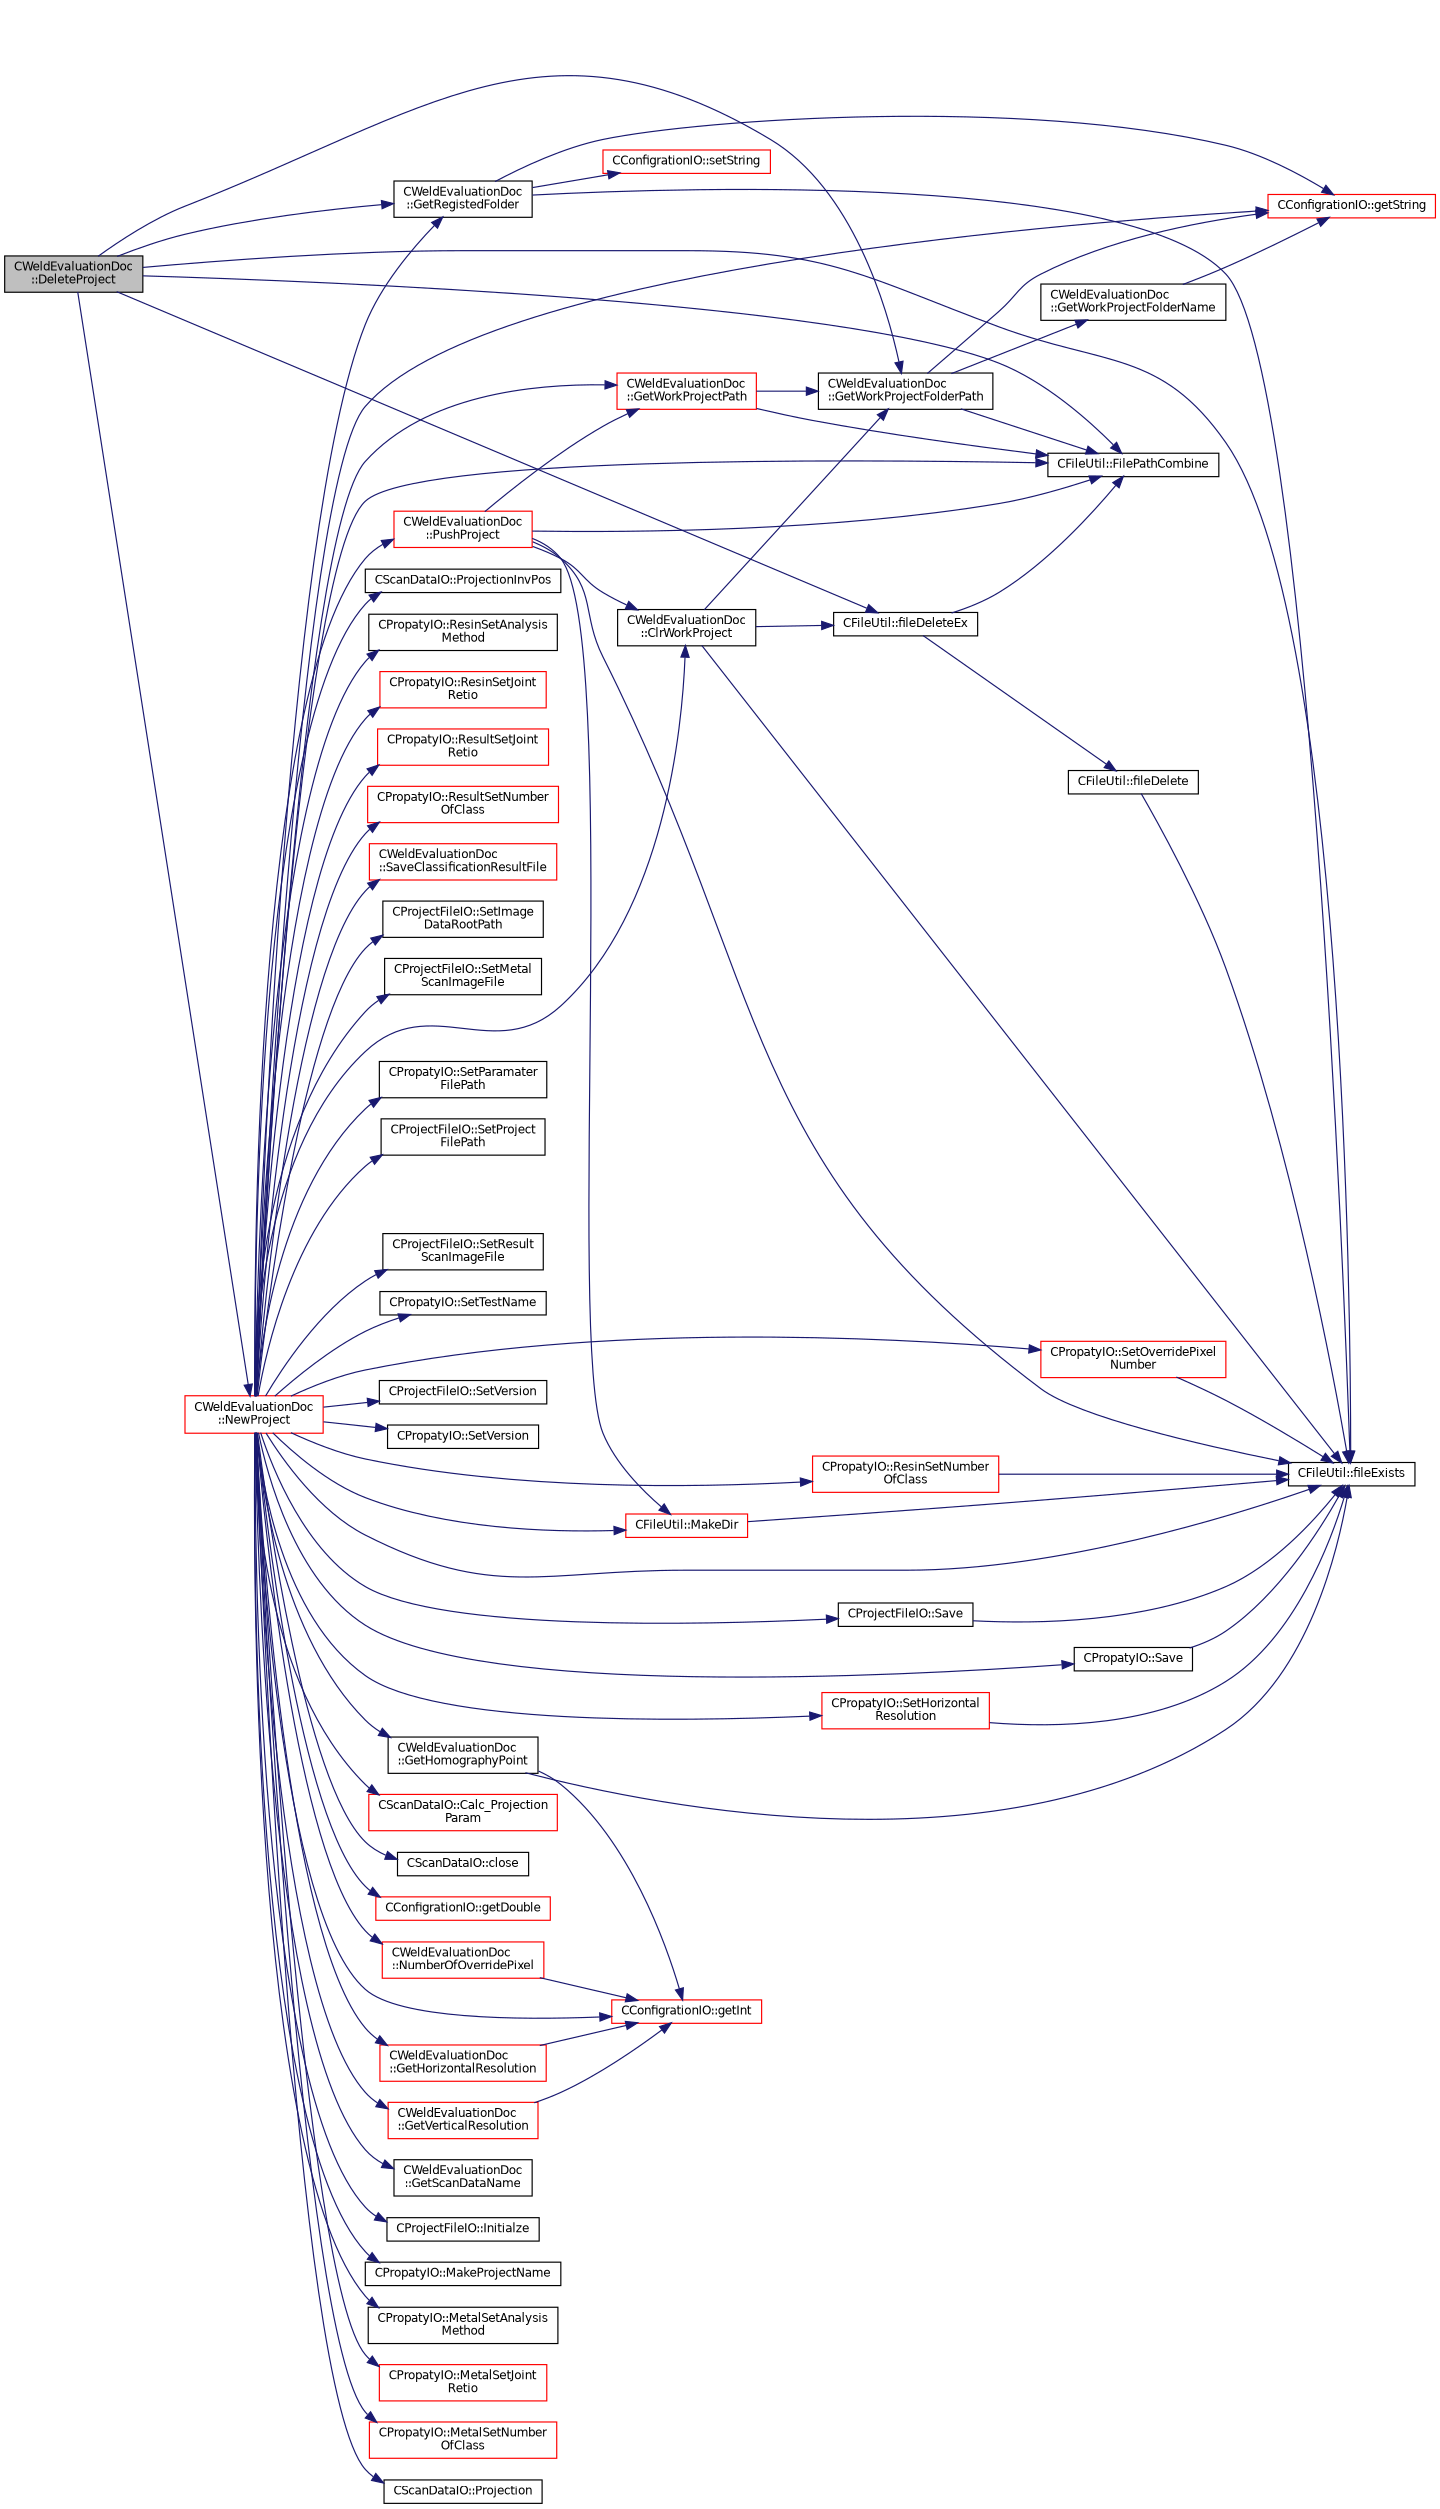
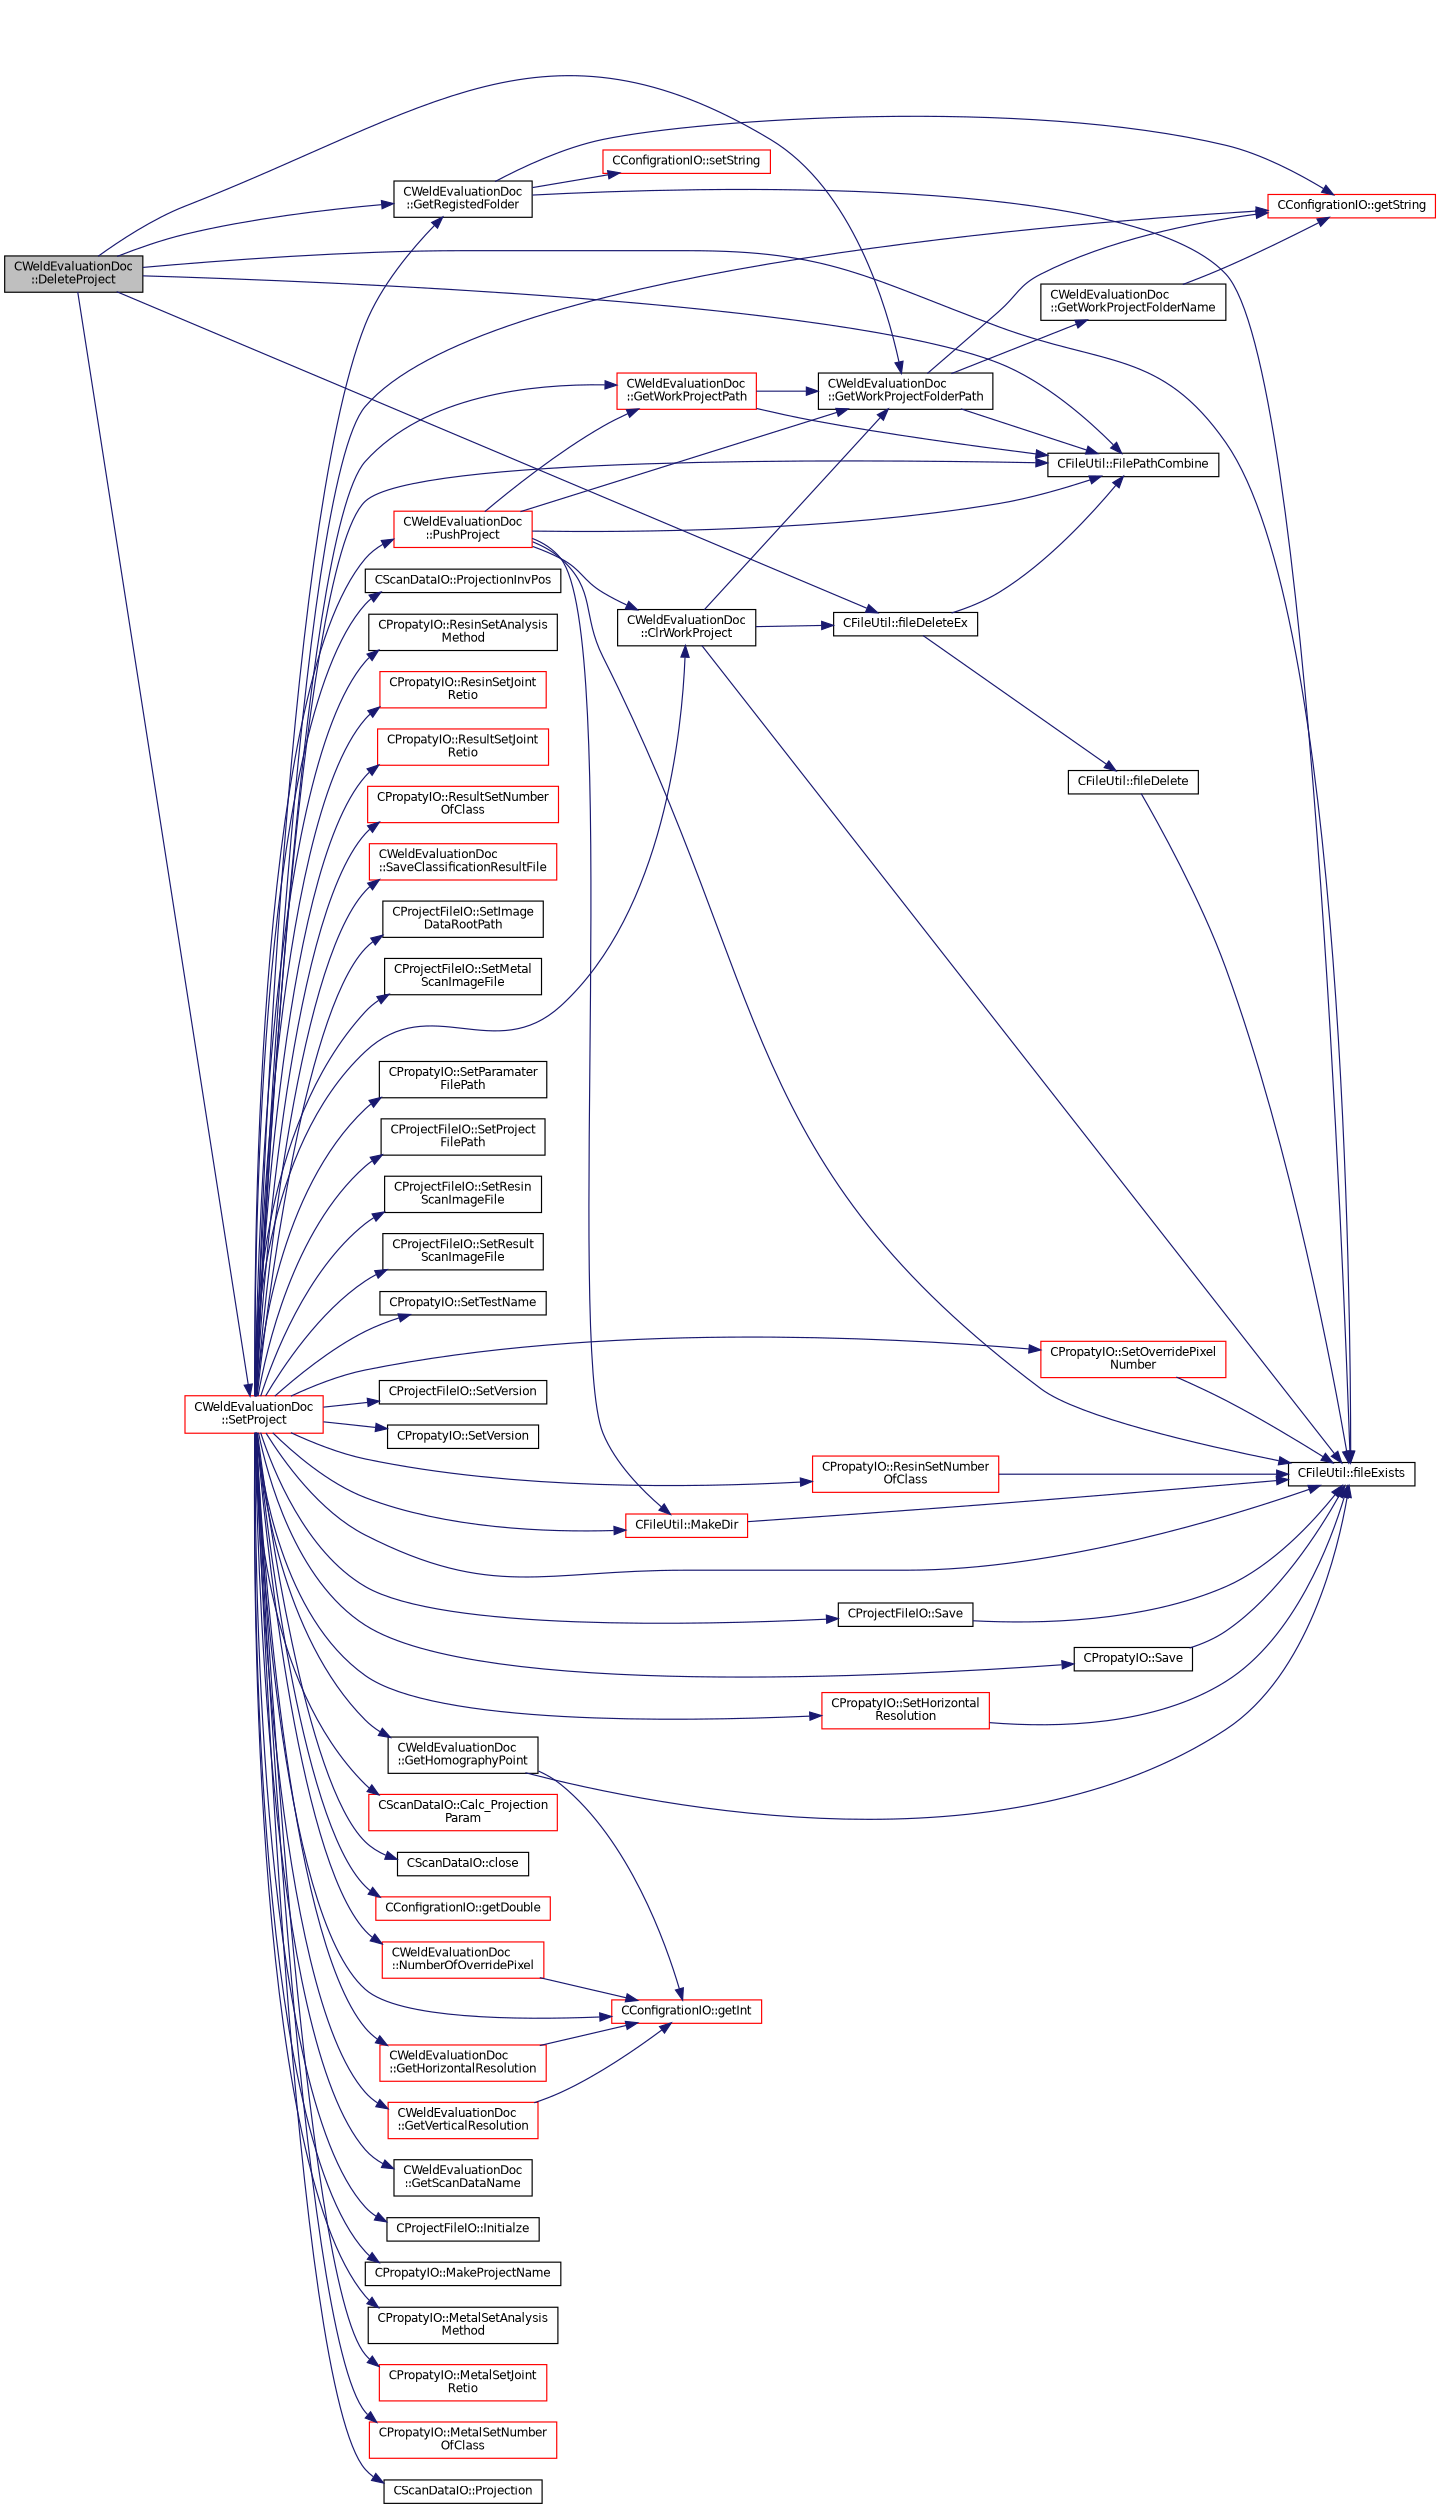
none -> (702, 455)
none -> (463, 1194)
(254, 1414) -> (254, 1414)
